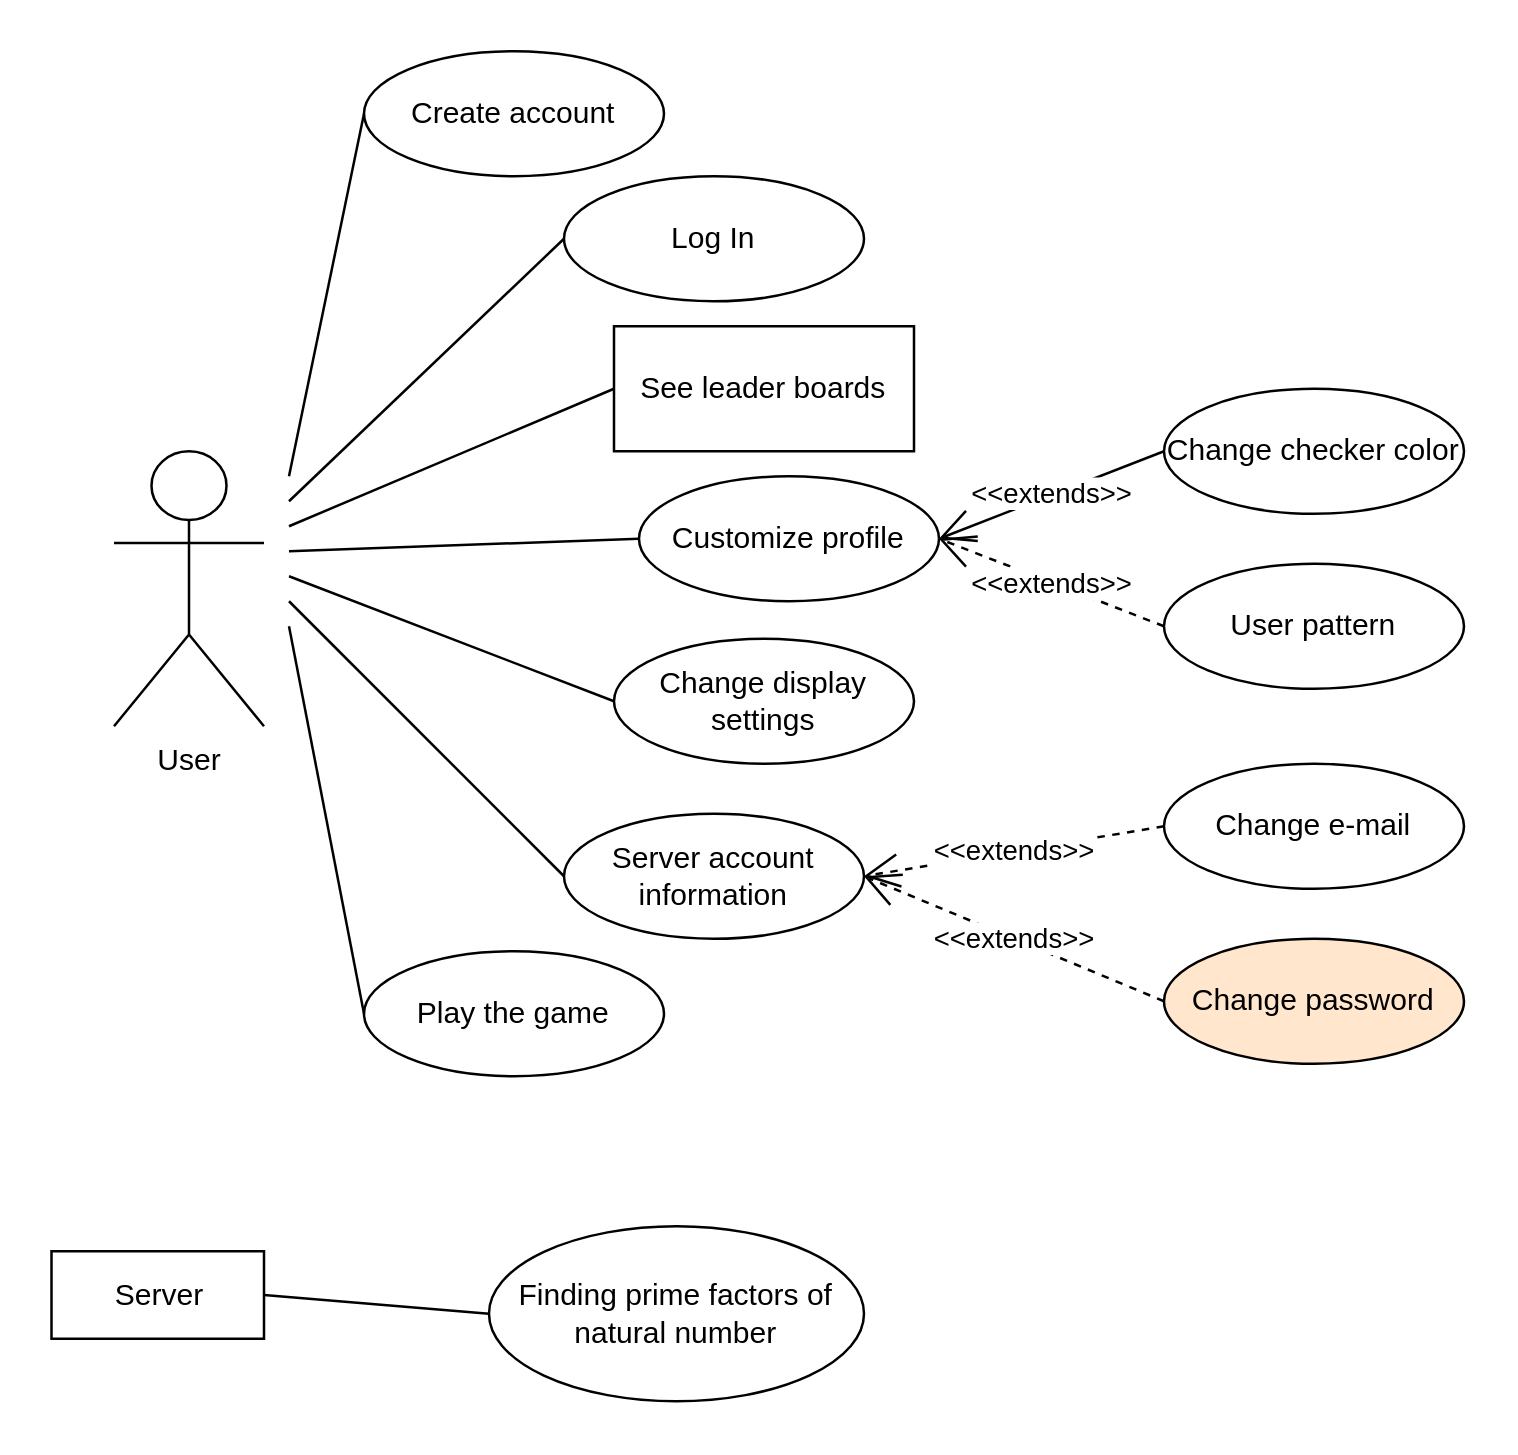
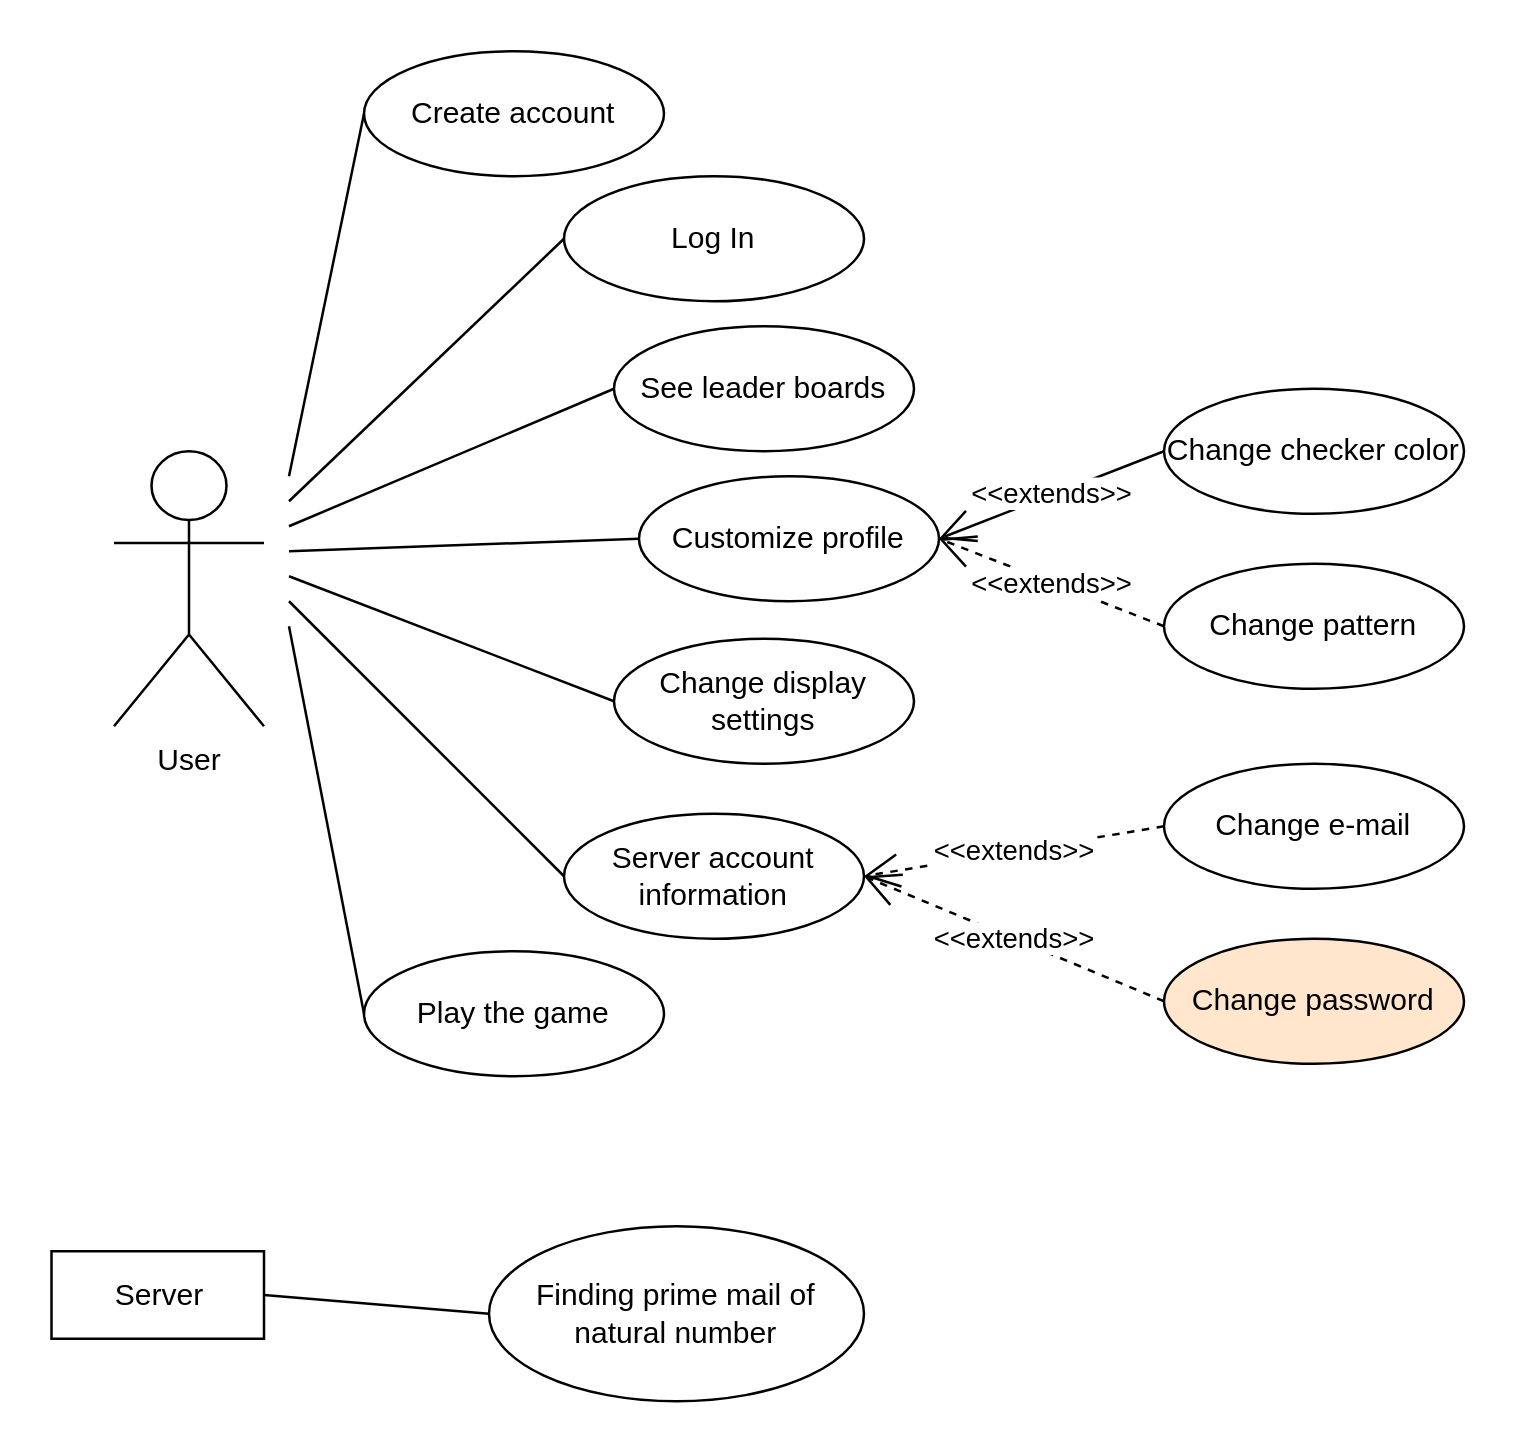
(764, 389) -> (764, 389)
(1314, 626) -> (1314, 626)
(676, 1314) -> (676, 1314)
